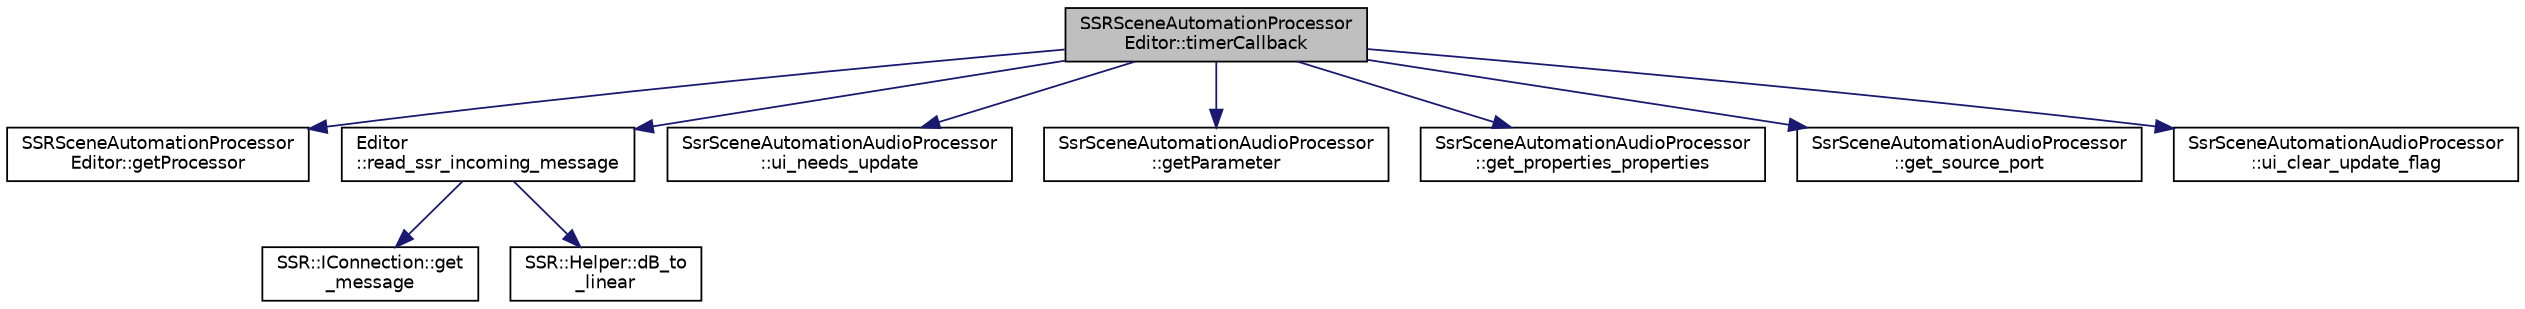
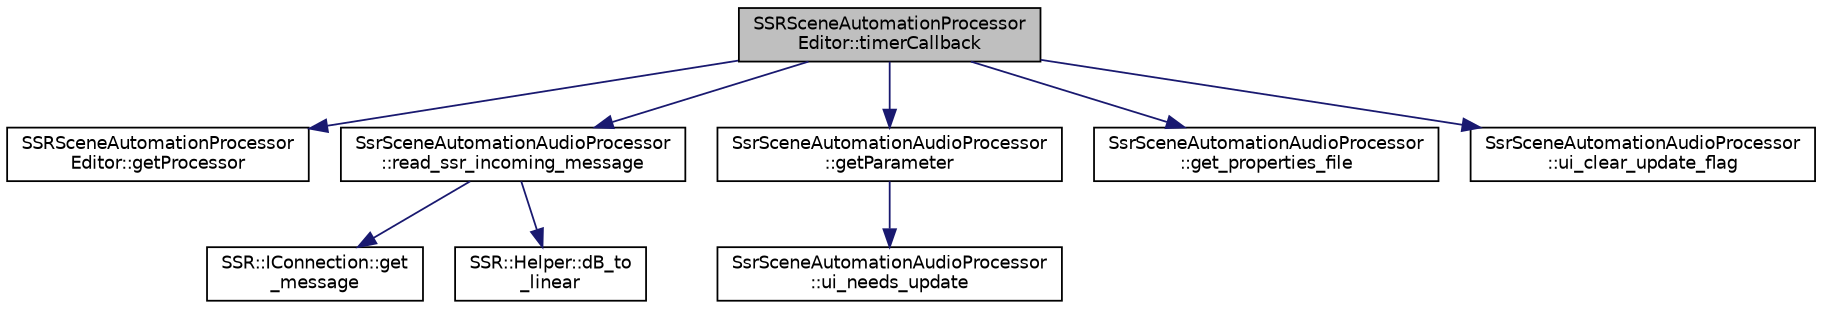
(1037, 92) -> (890, 205)
(488, 154) -> (513, 154)
(1593, 154) -> (1266, 154)
(1969, 154) -> none
